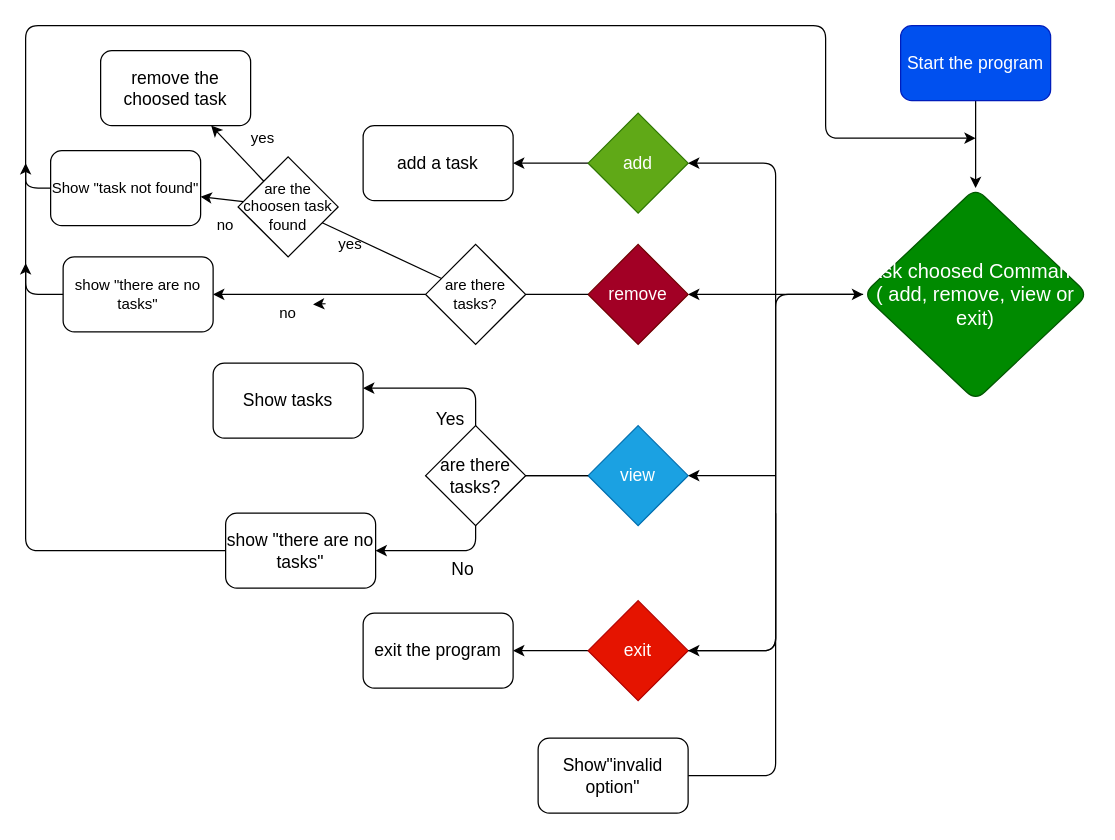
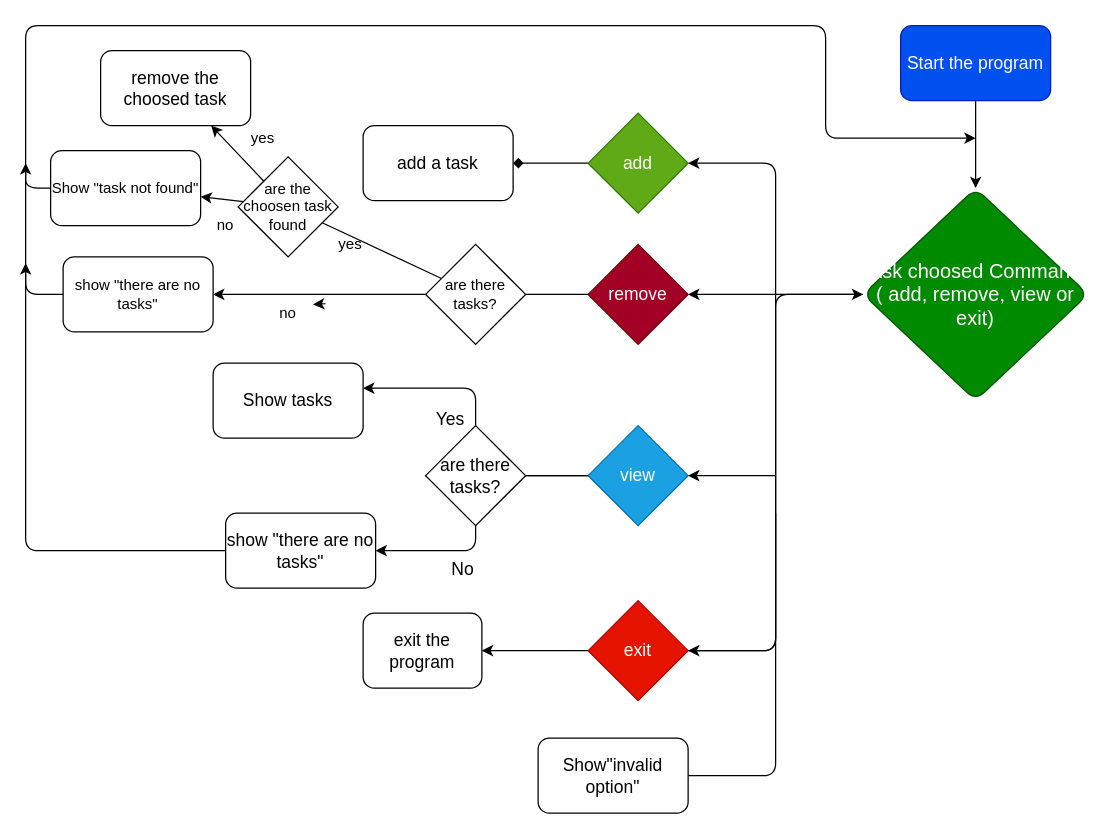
(523, 163) -> (524, 163)
(438, 651) -> (423, 651)
